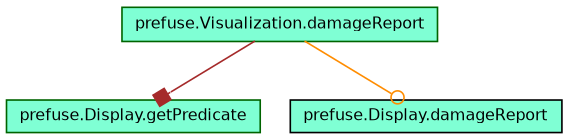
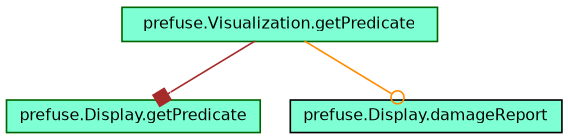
(280, 24) -> (280, 24)
